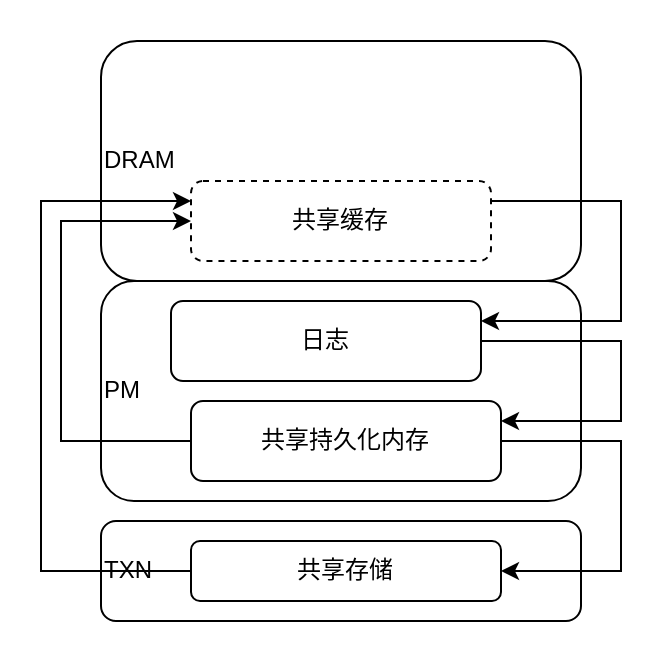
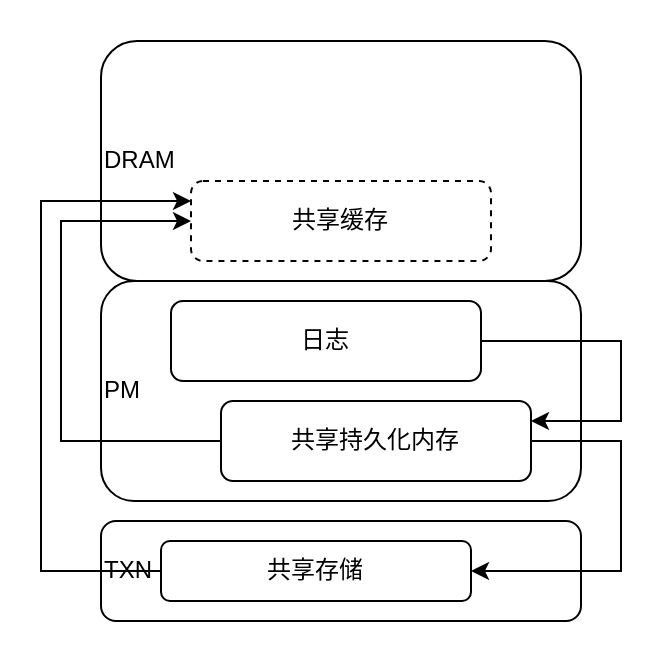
(621, 259) -> none
(346, 441) -> (376, 441)
(346, 571) -> (316, 571)
